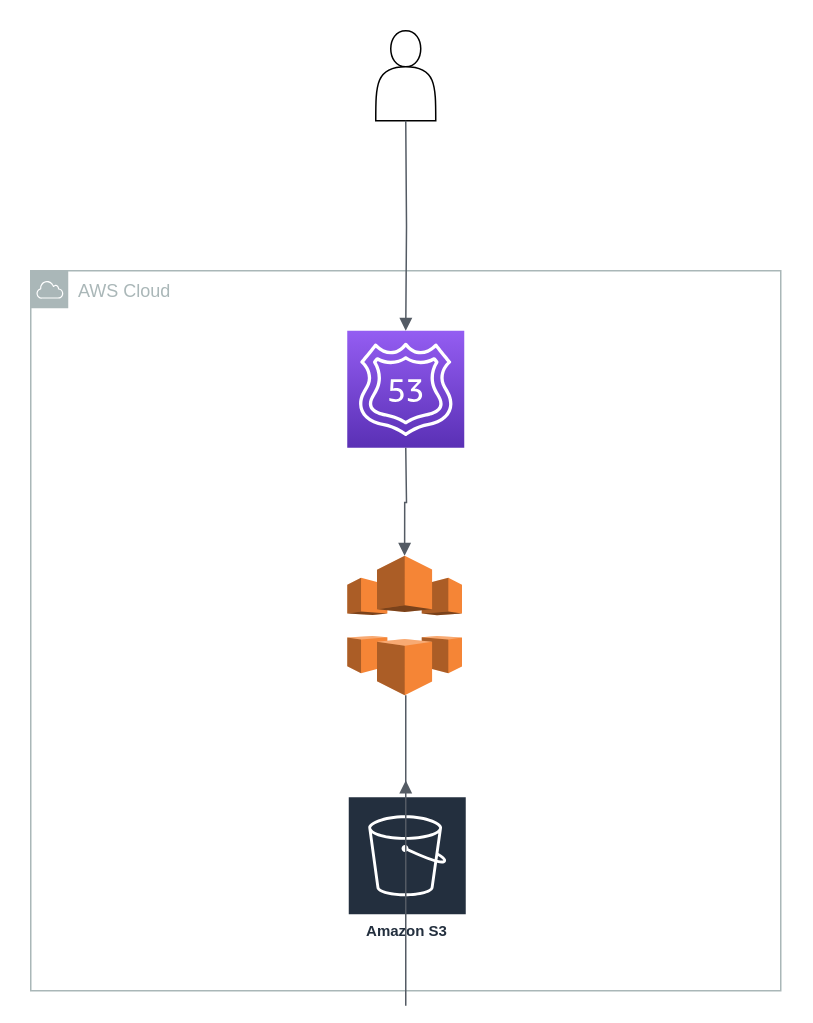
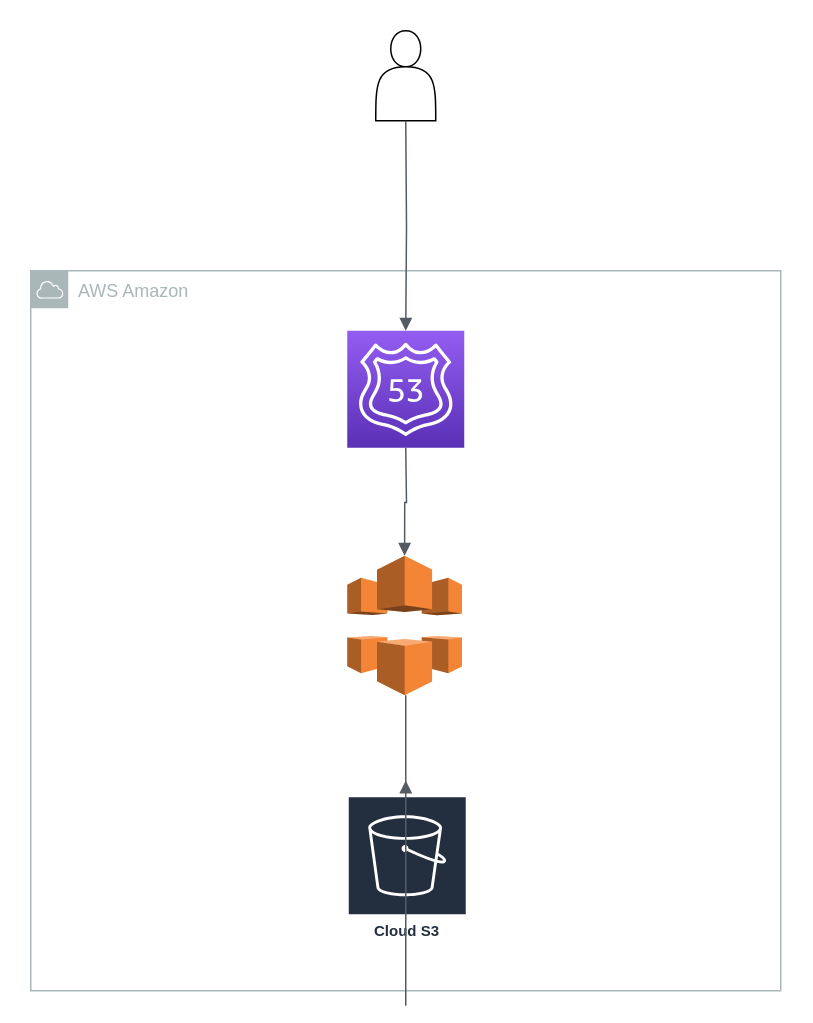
(119, 292) -> (127, 292)
(407, 931) -> (407, 931)
